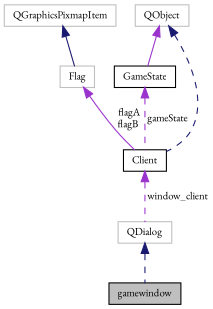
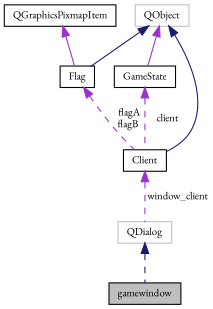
(60, 16) -> (60, 16)
none -> (115, 49)
(70, 51) -> (70, 51)
(77, 77) -> (77, 77)
(197, 97) -> (197, 97)
(166, 119) -> (166, 119)
(111, 124) -> (111, 124)
